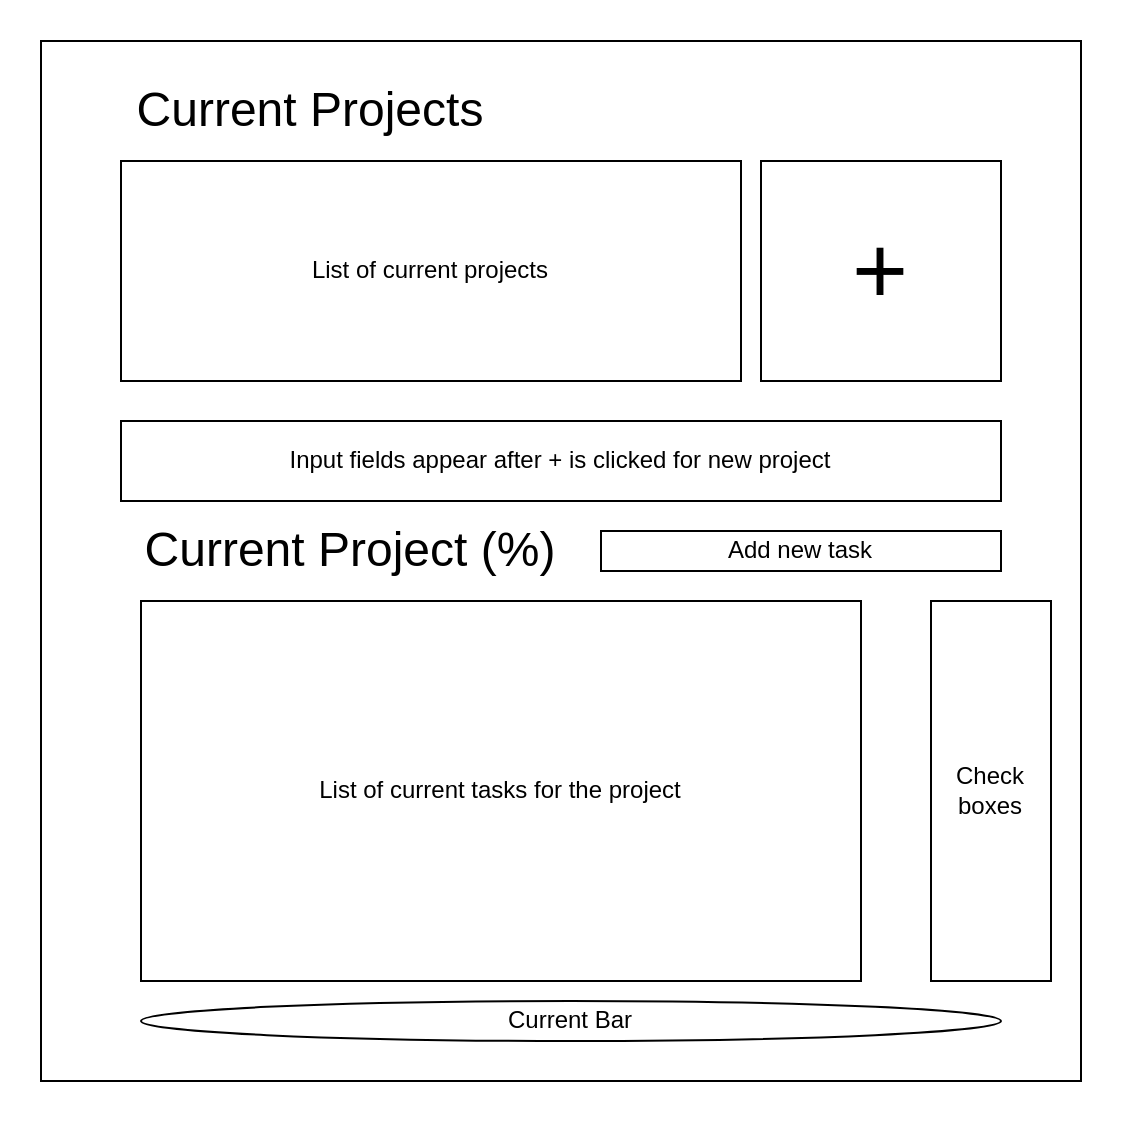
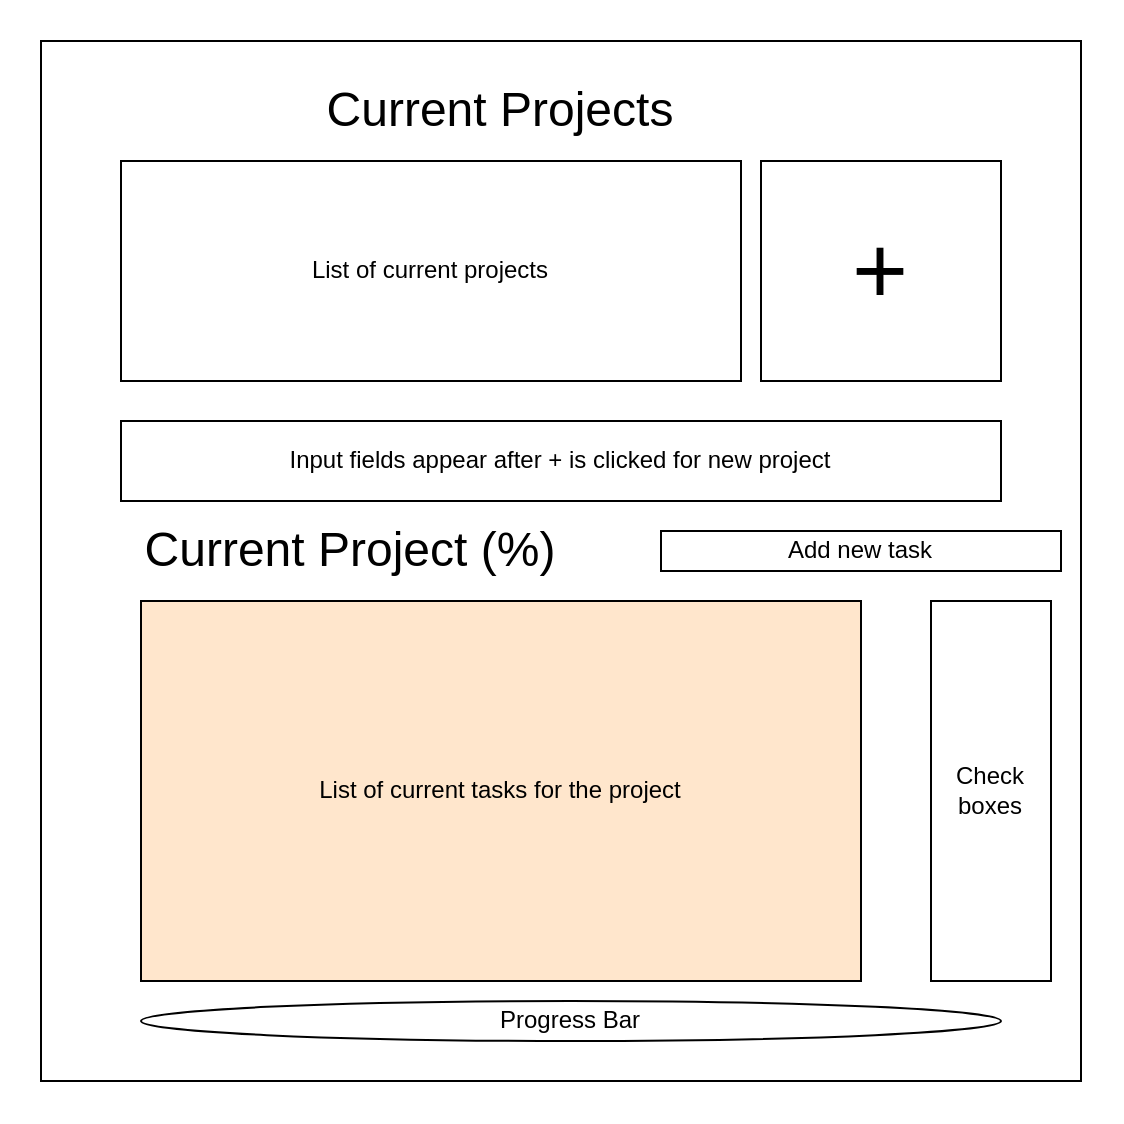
(311, 111) -> (501, 111)
(801, 551) -> (861, 551)
(501, 791) -> (501, 791)
(571, 1021) -> (571, 1021)
